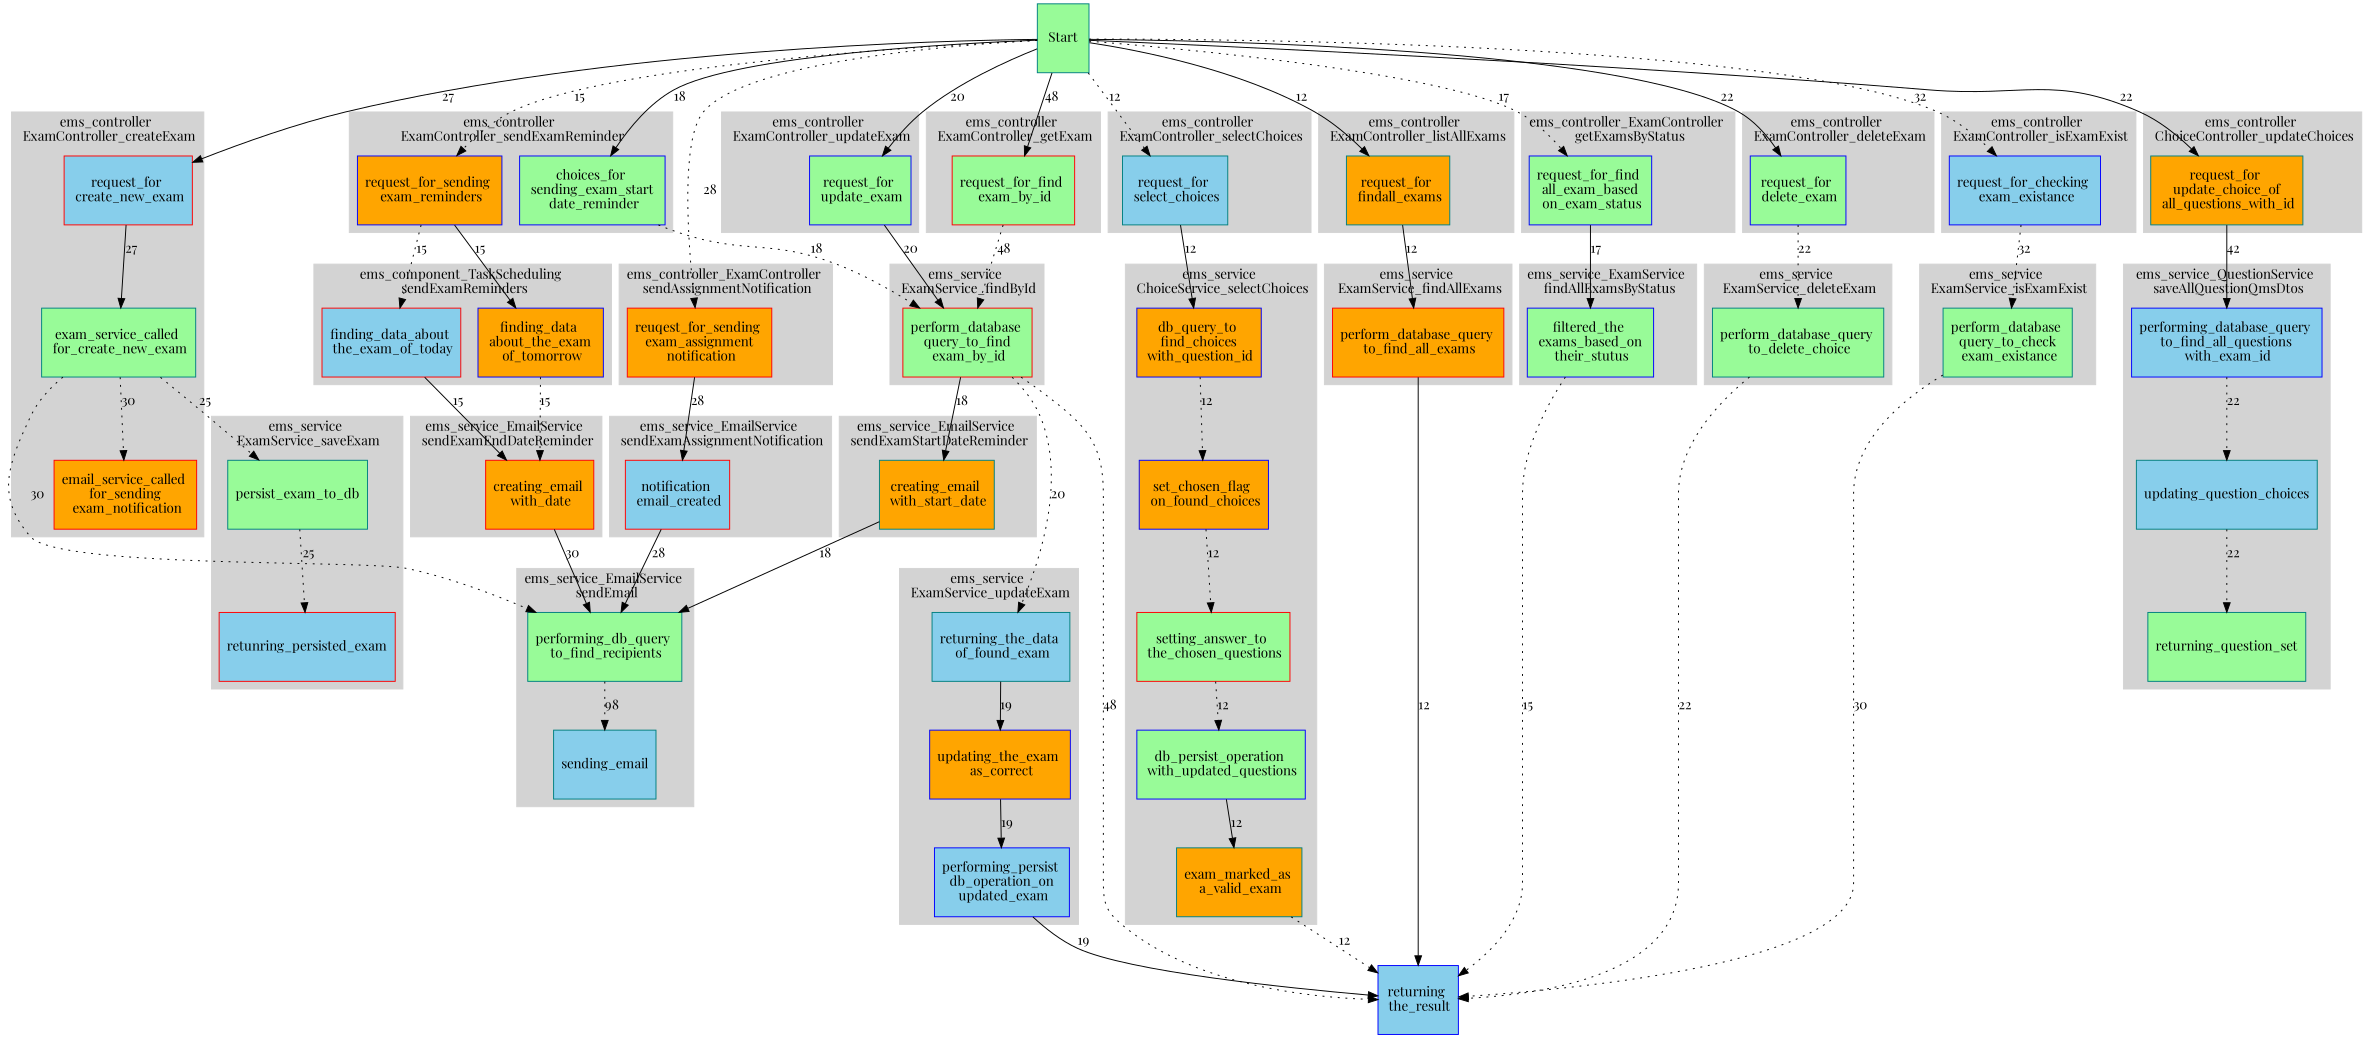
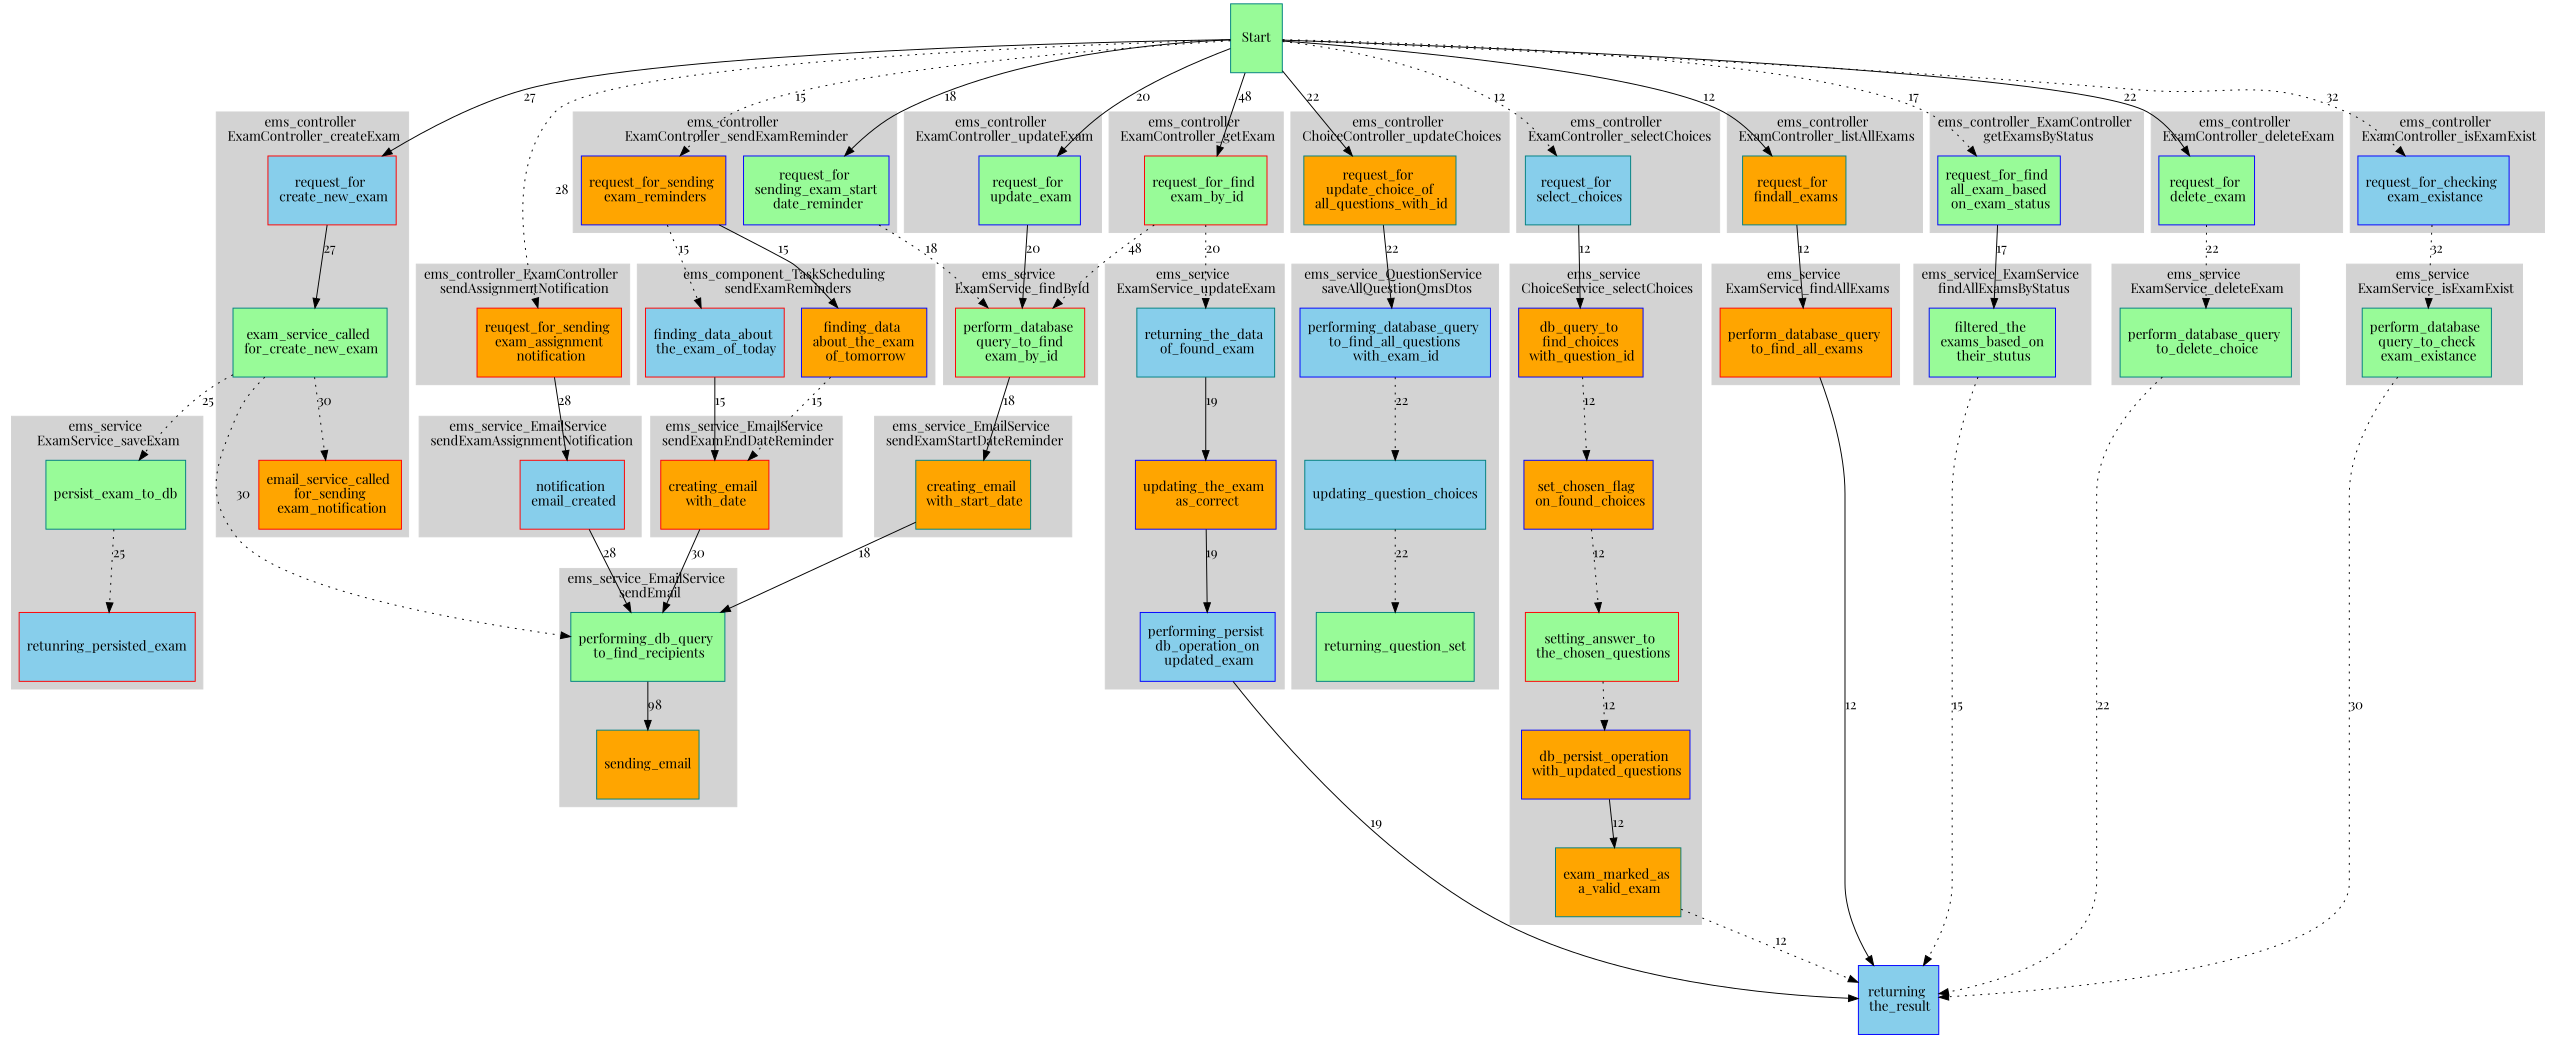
(592, 190) -> (816, 190)
(2234, 249) -> (1392, 249)
(1051, 487) -> (1206, 258)
(605, 701) -> (648, 701)
(605, 765) -> (648, 765)
(1221, 765) -> (1606, 765)
(1103, 768) -> none
